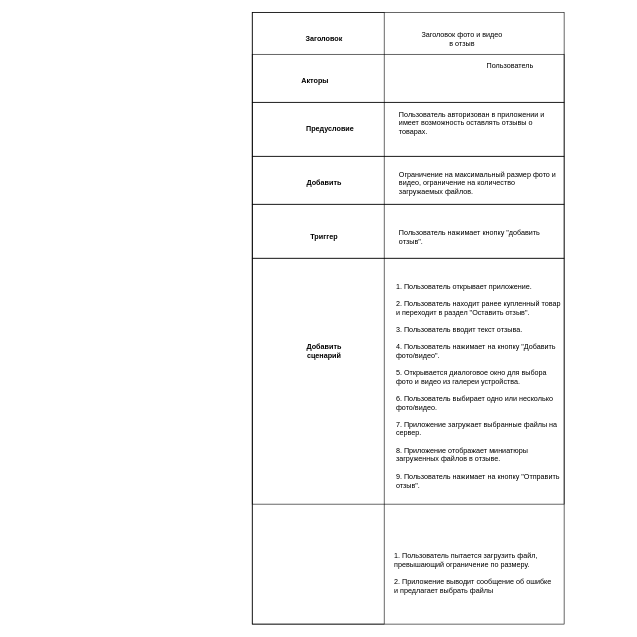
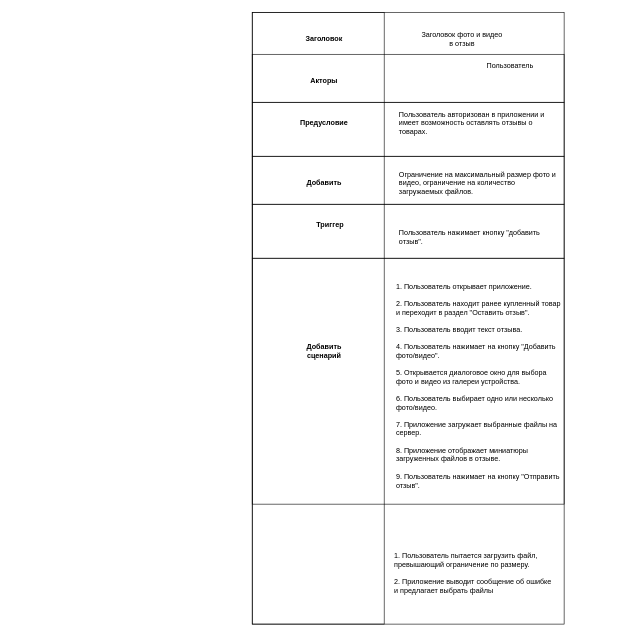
(315, 81) -> (324, 81)
(330, 129) -> (324, 123)
(324, 237) -> (330, 225)
